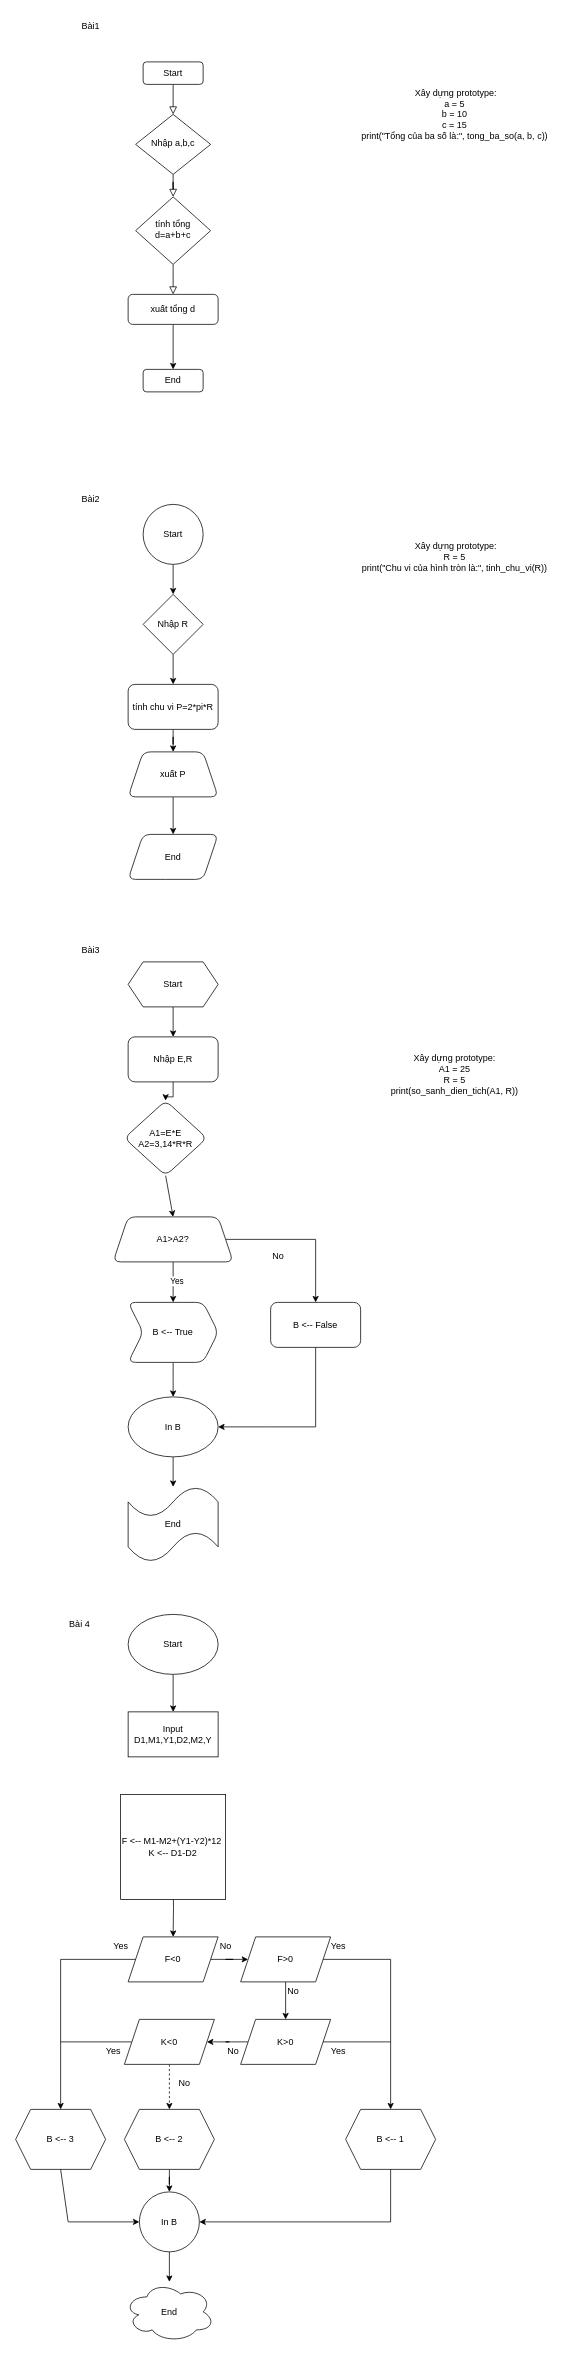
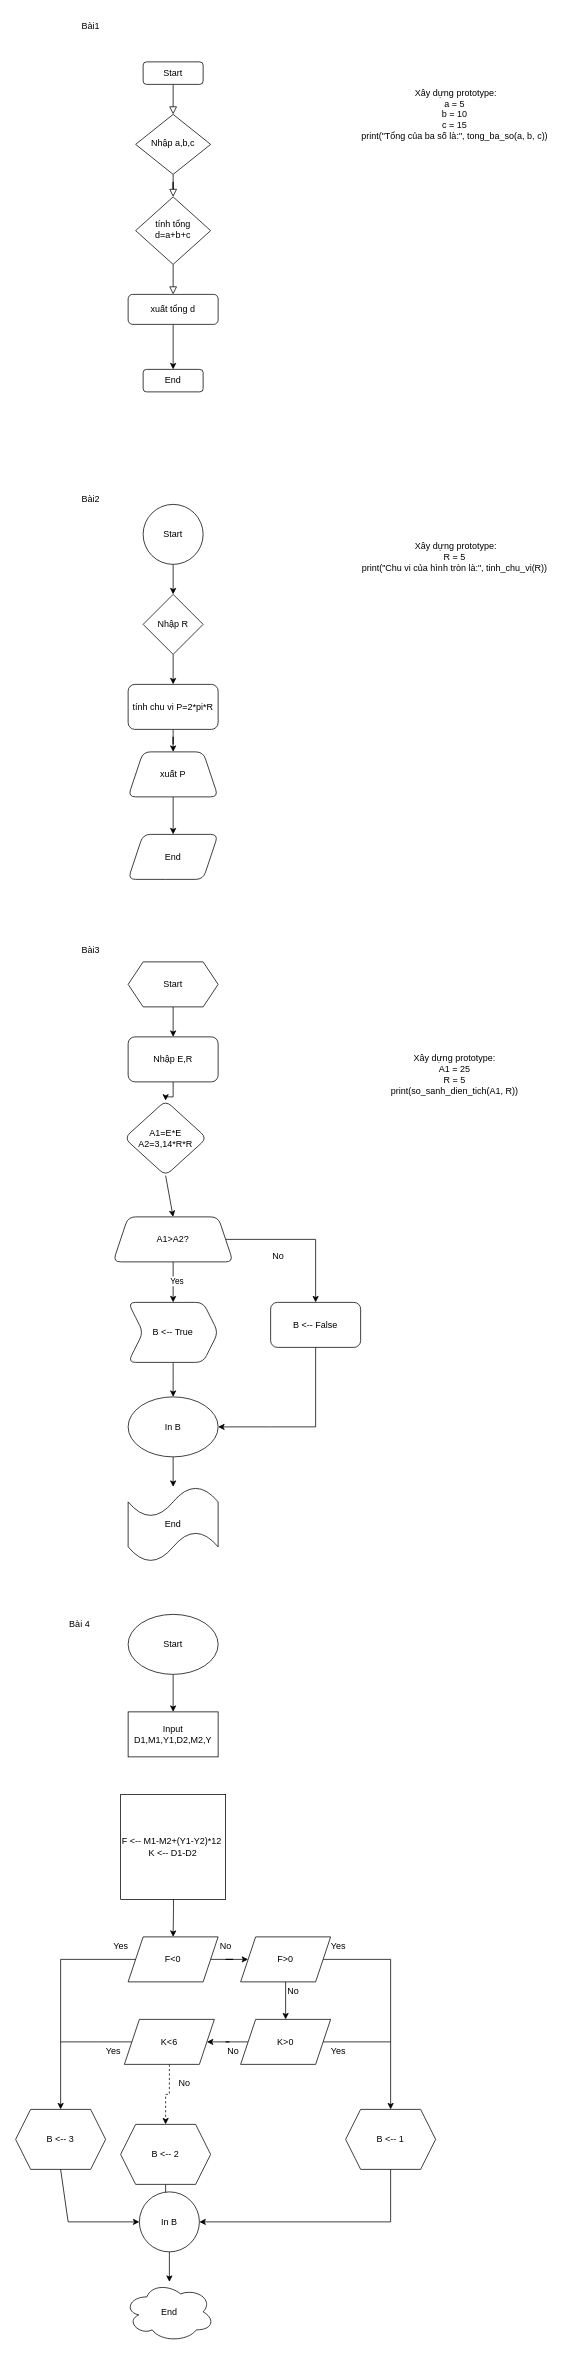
(169, 2042) -> (169, 2042)
(169, 2139) -> (165, 2154)
